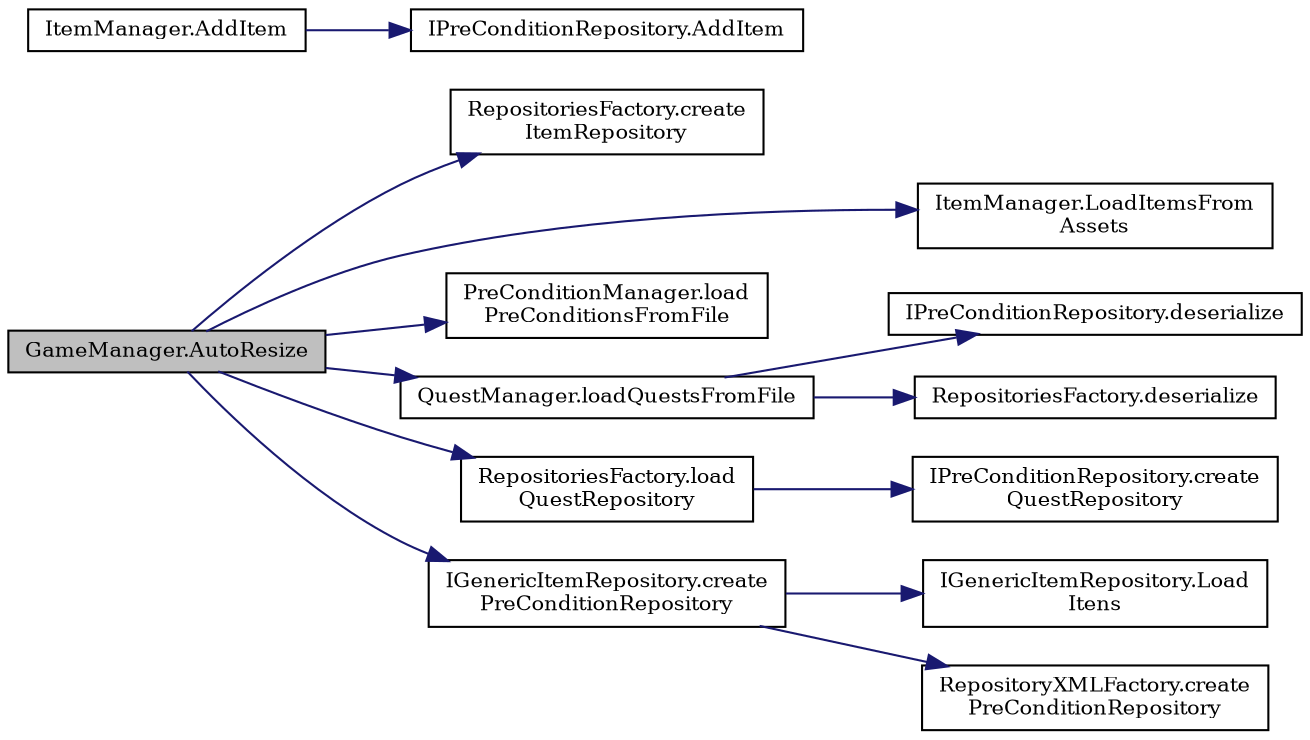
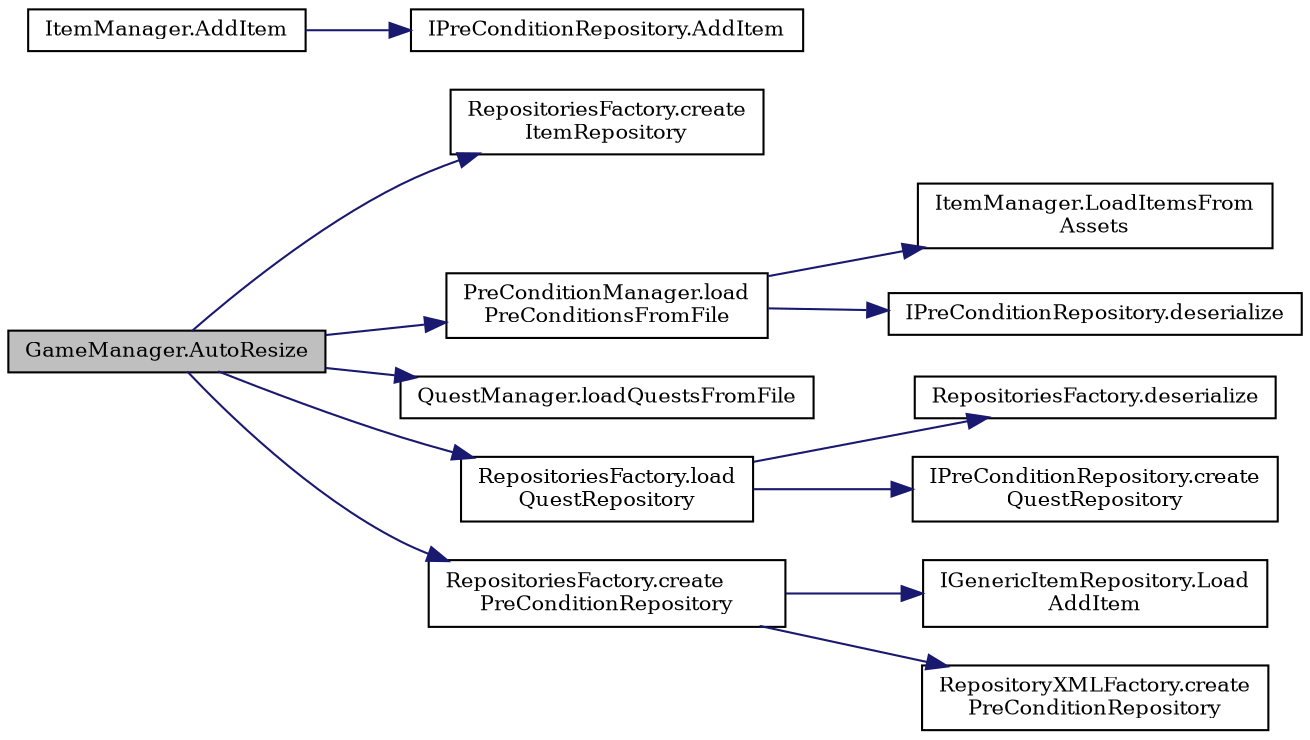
(543, 231) -> (836, 264)
(841, 358) -> (817, 309)
(854, 397) -> (861, 441)
(607, 593) -> (607, 593)
(1095, 593) -> (1095, 593)
